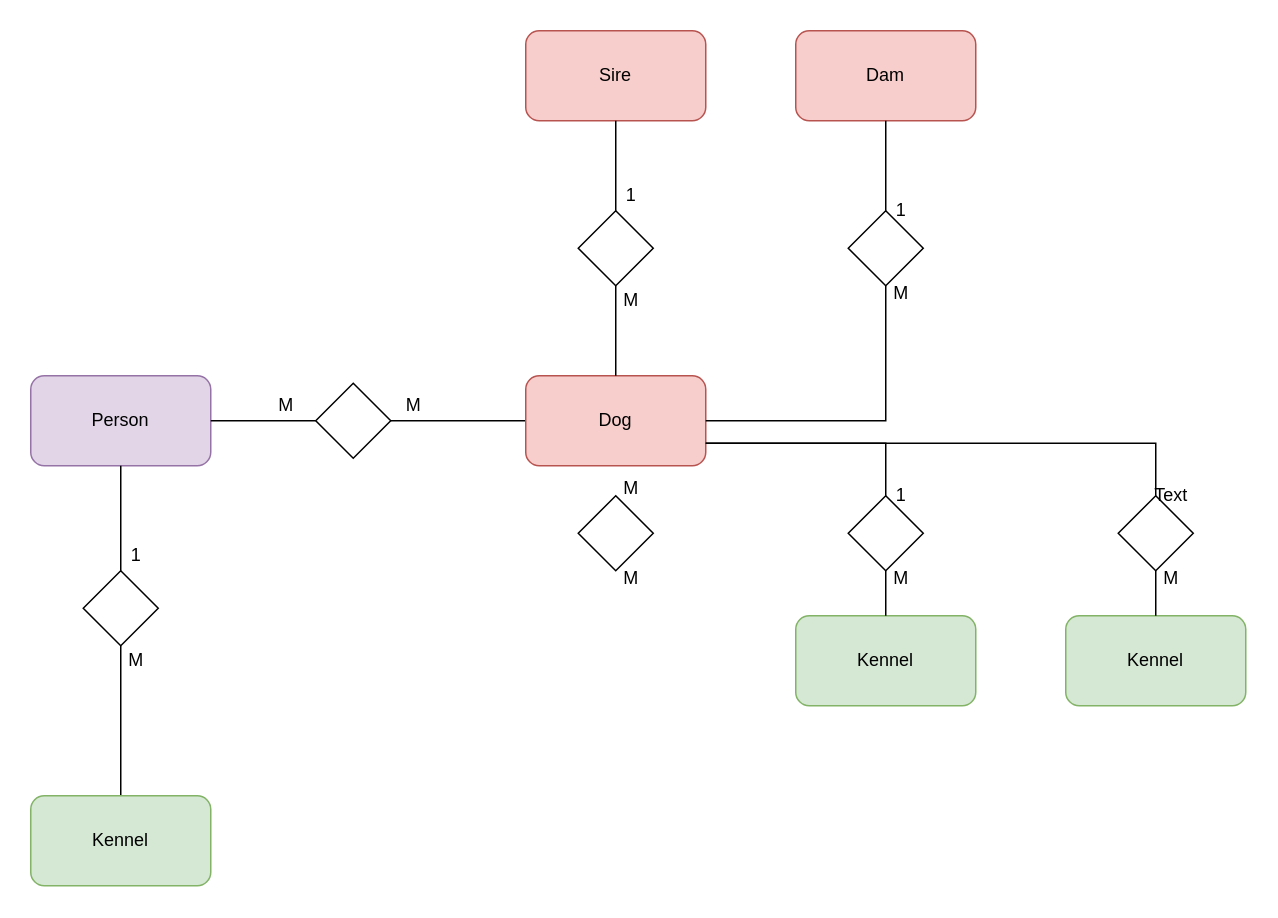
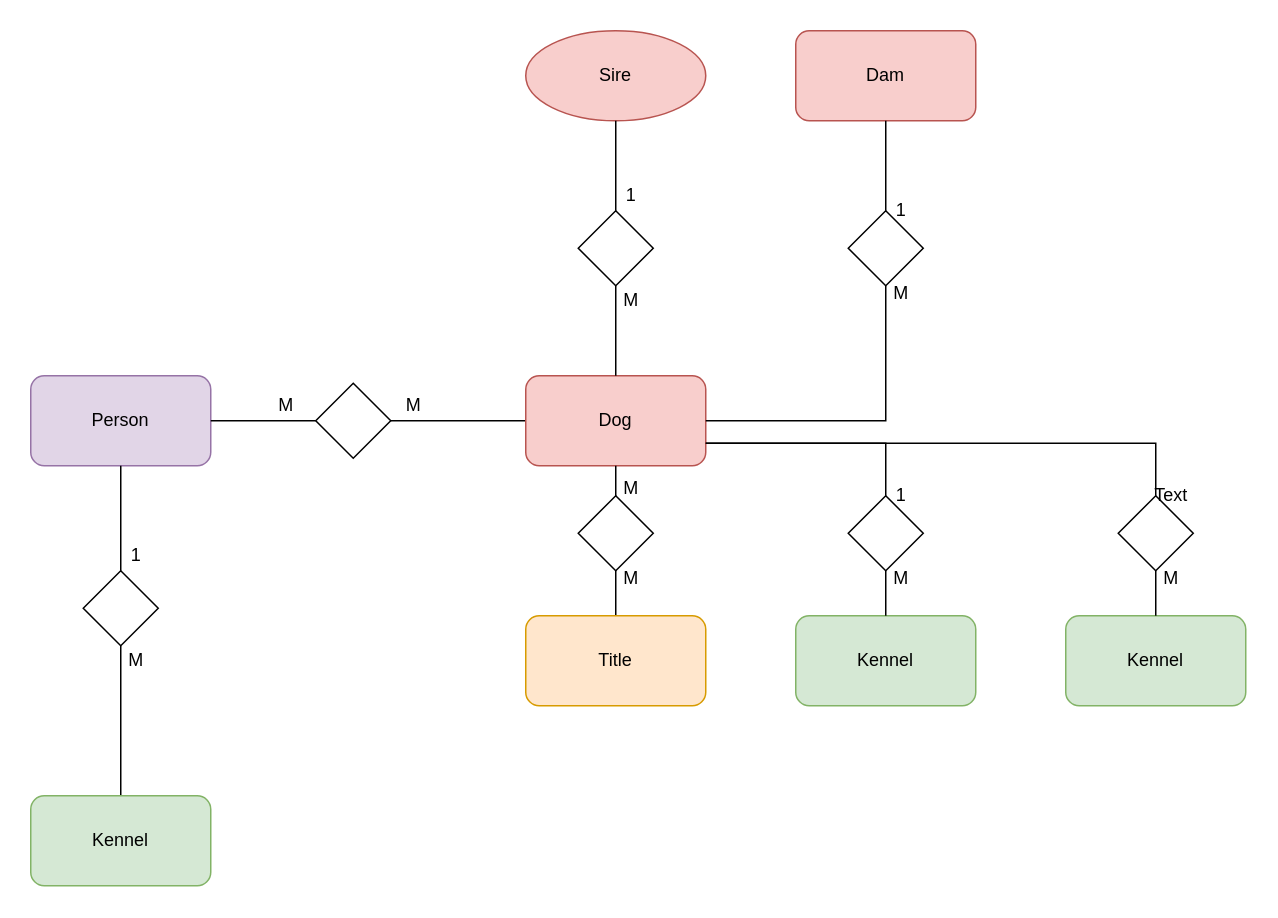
(616, 76) -> (616, 76)
none -> (616, 593)
none -> (616, 661)
